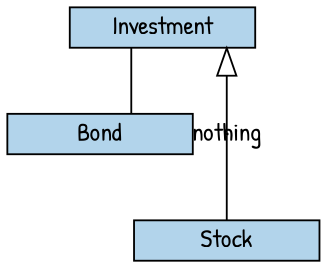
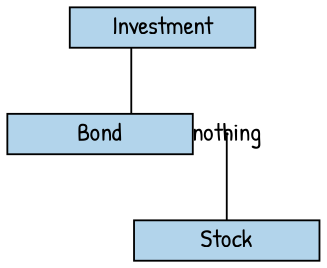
(227, 104) -> none
